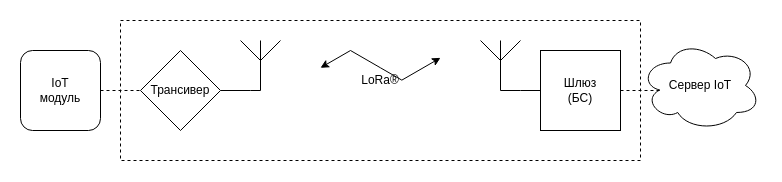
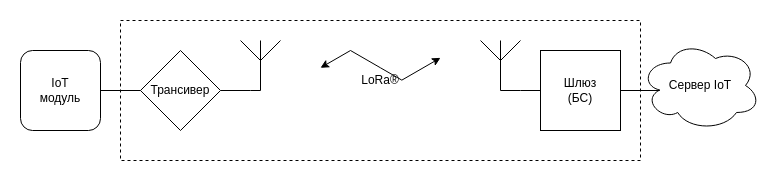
(121, 91) -> (121, 91)
(640, 91) -> (640, 91)
